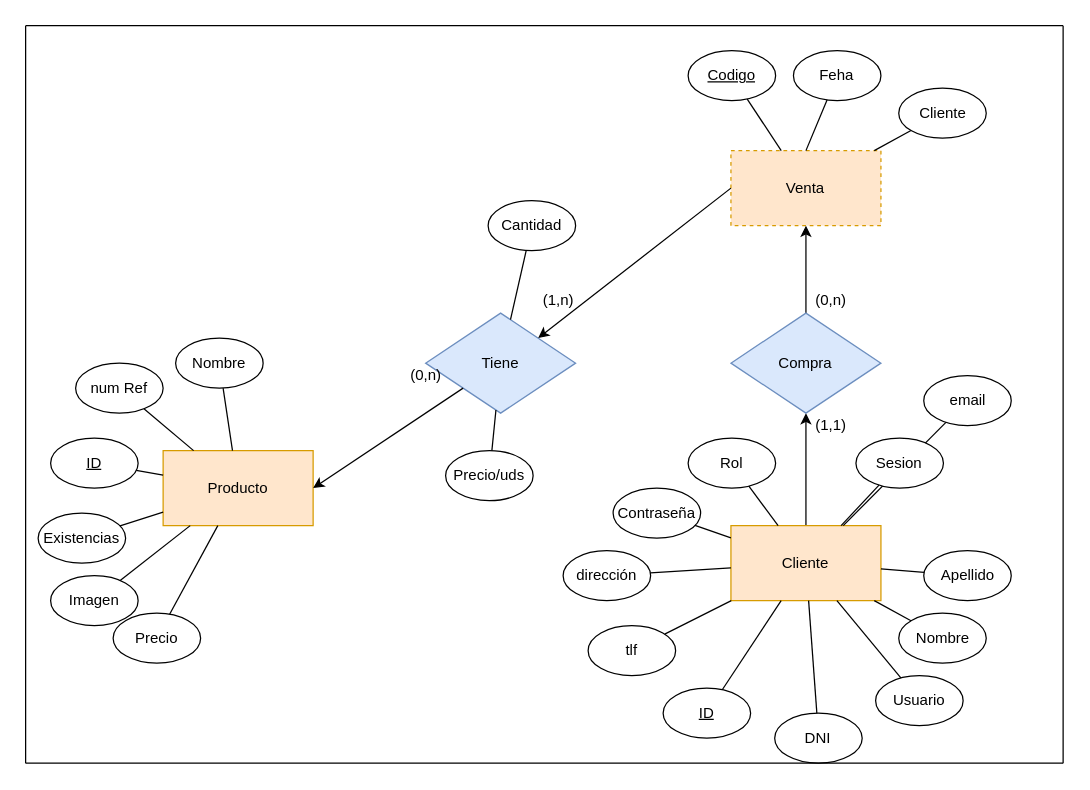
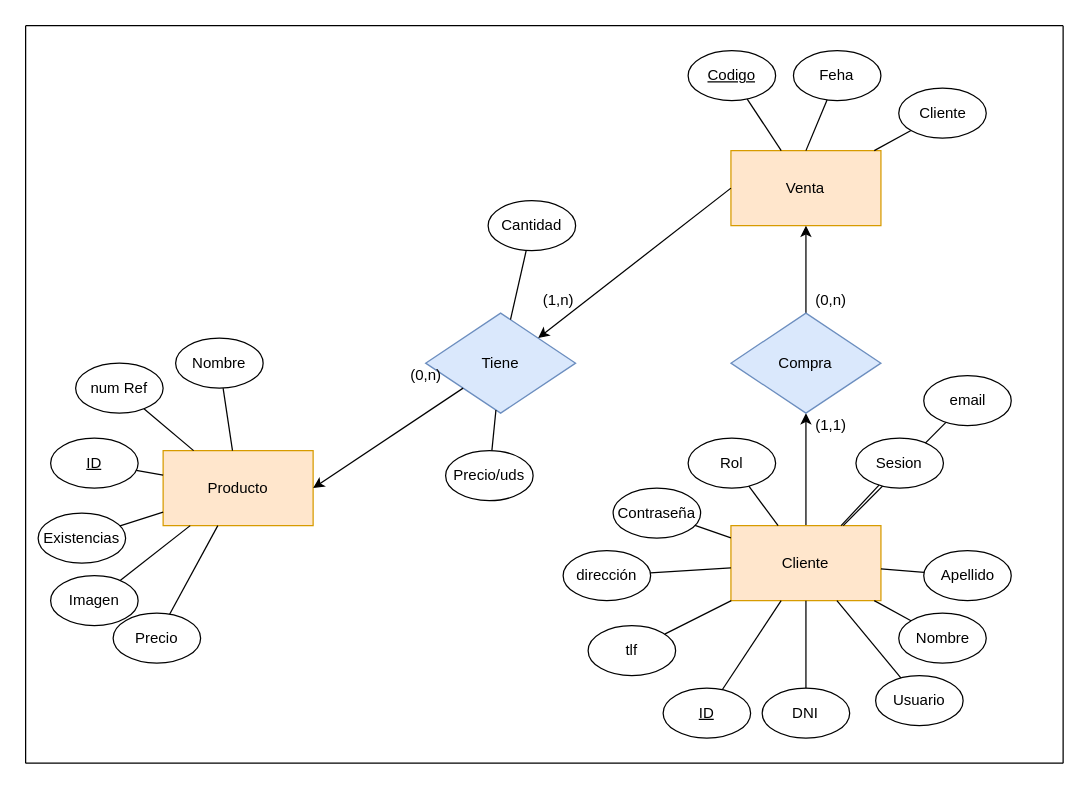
(806, 188) -> (806, 188)
(818, 738) -> (806, 713)
